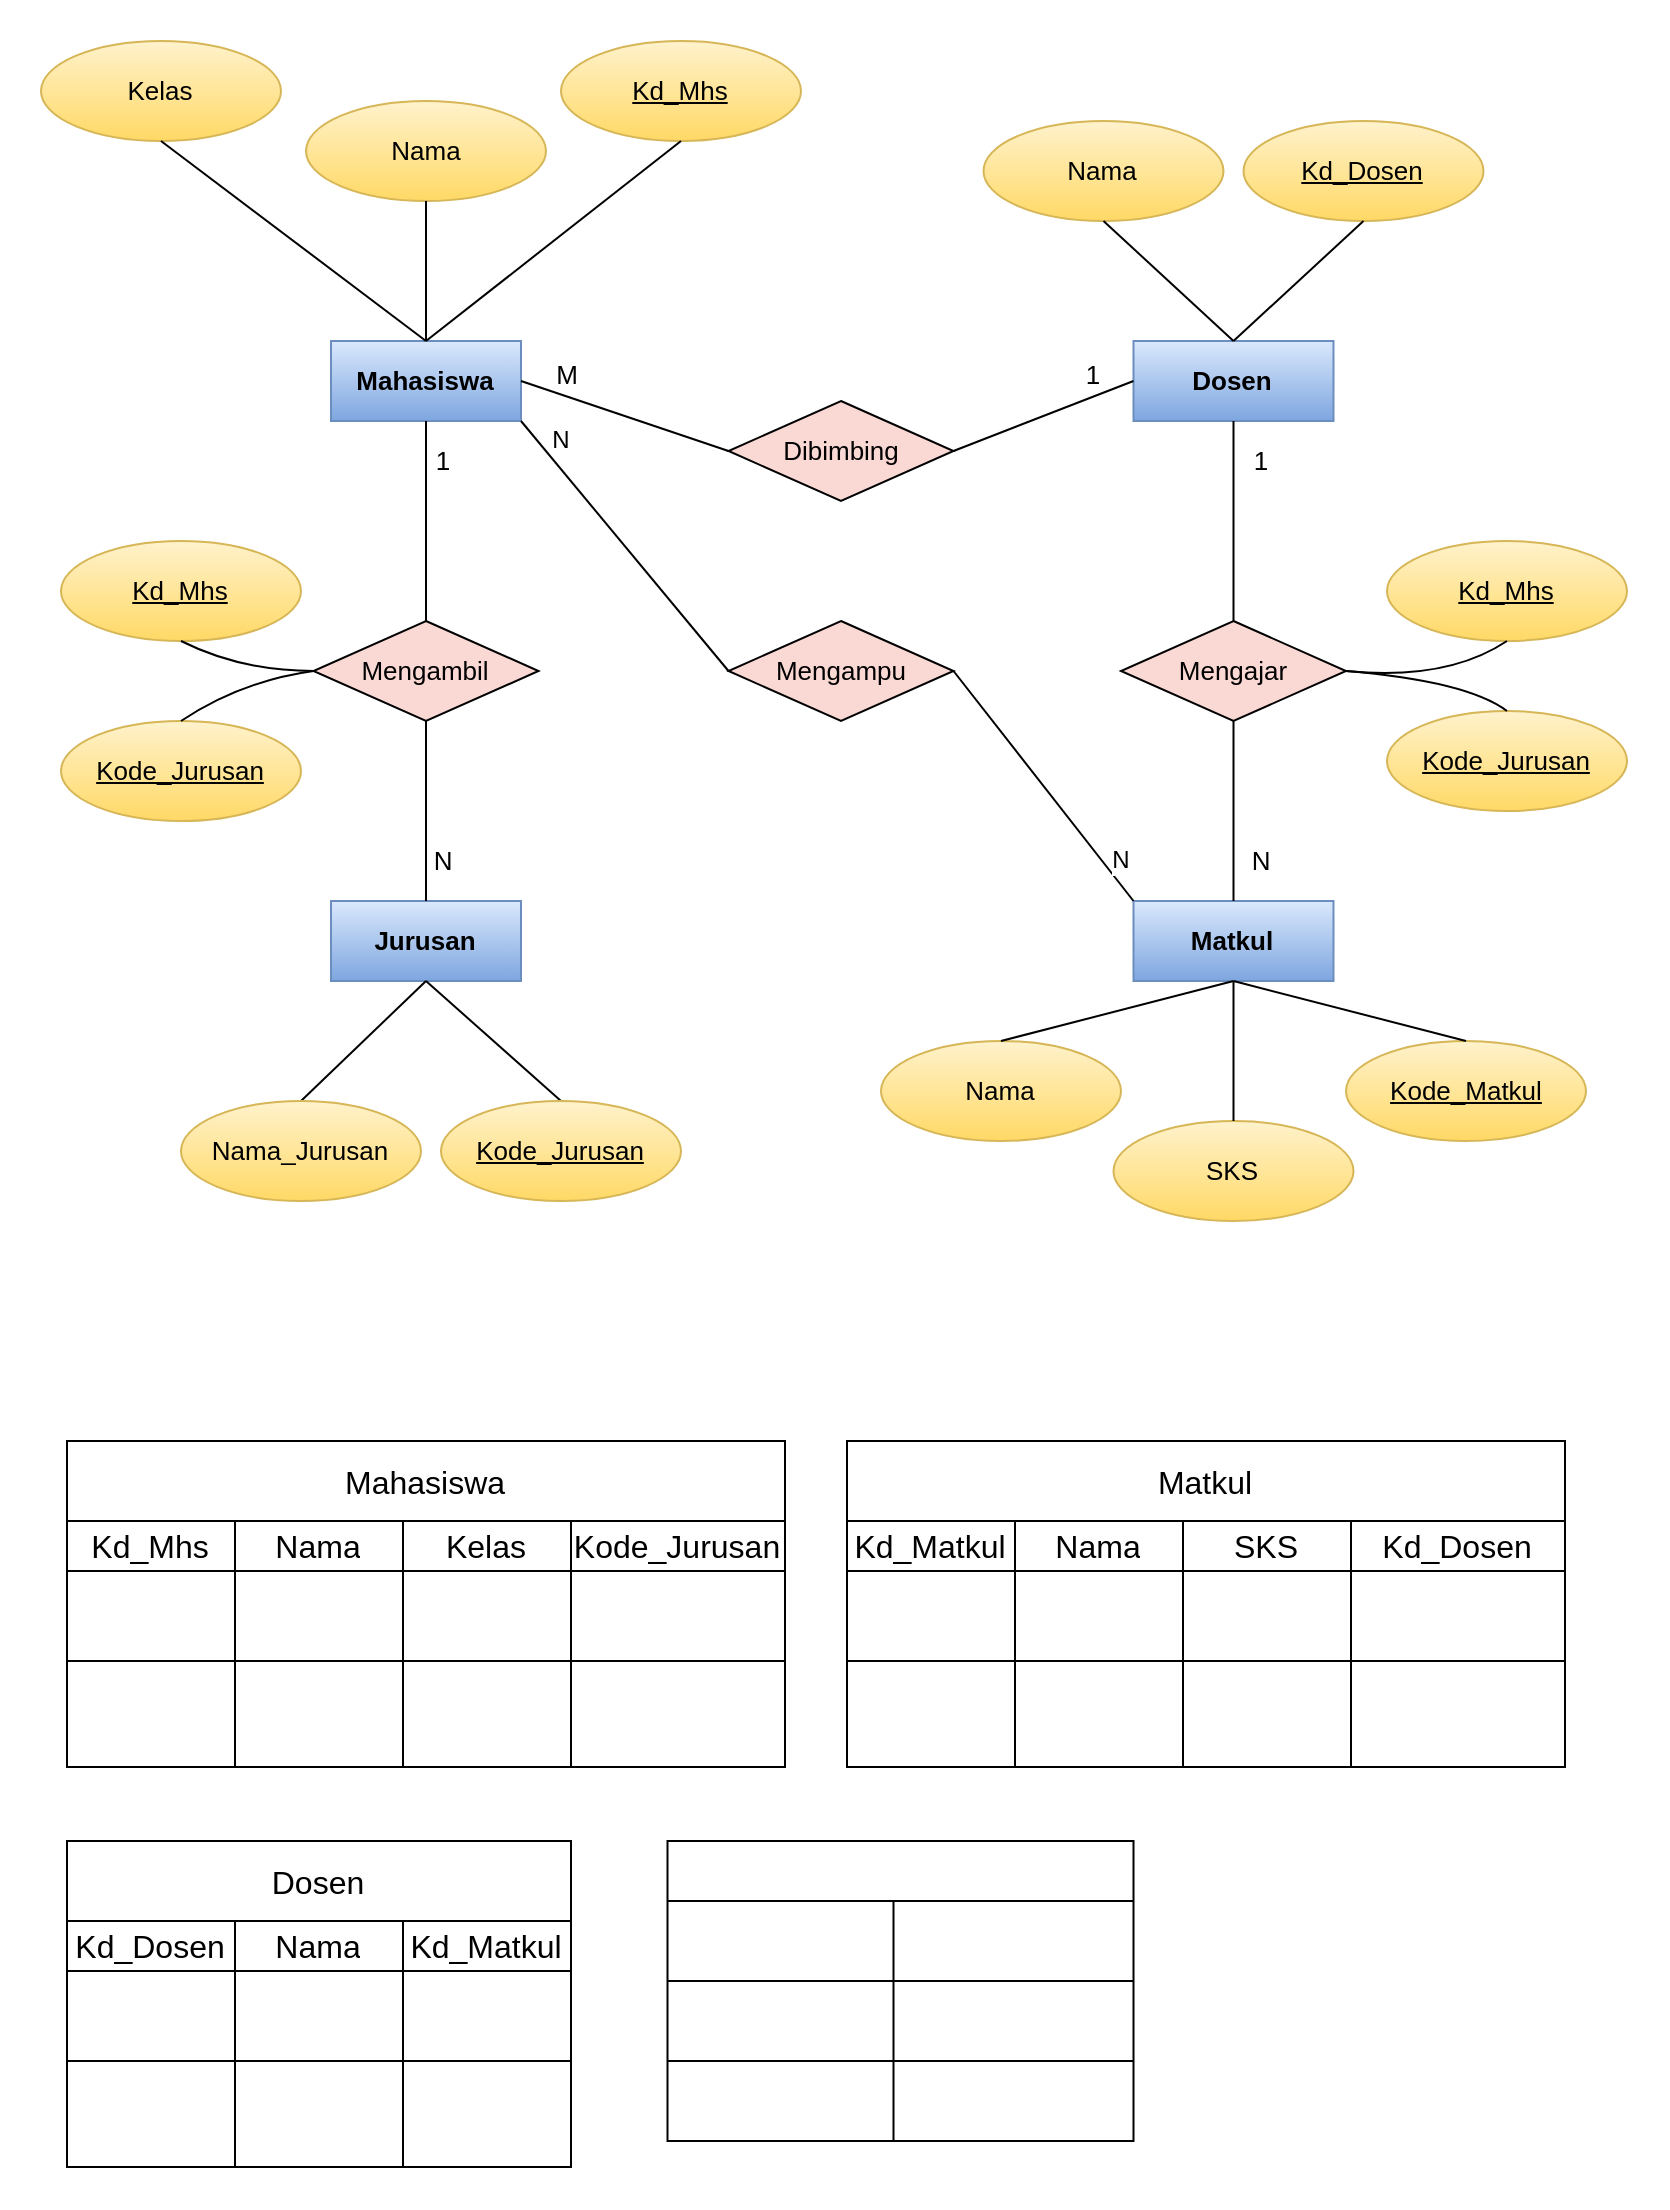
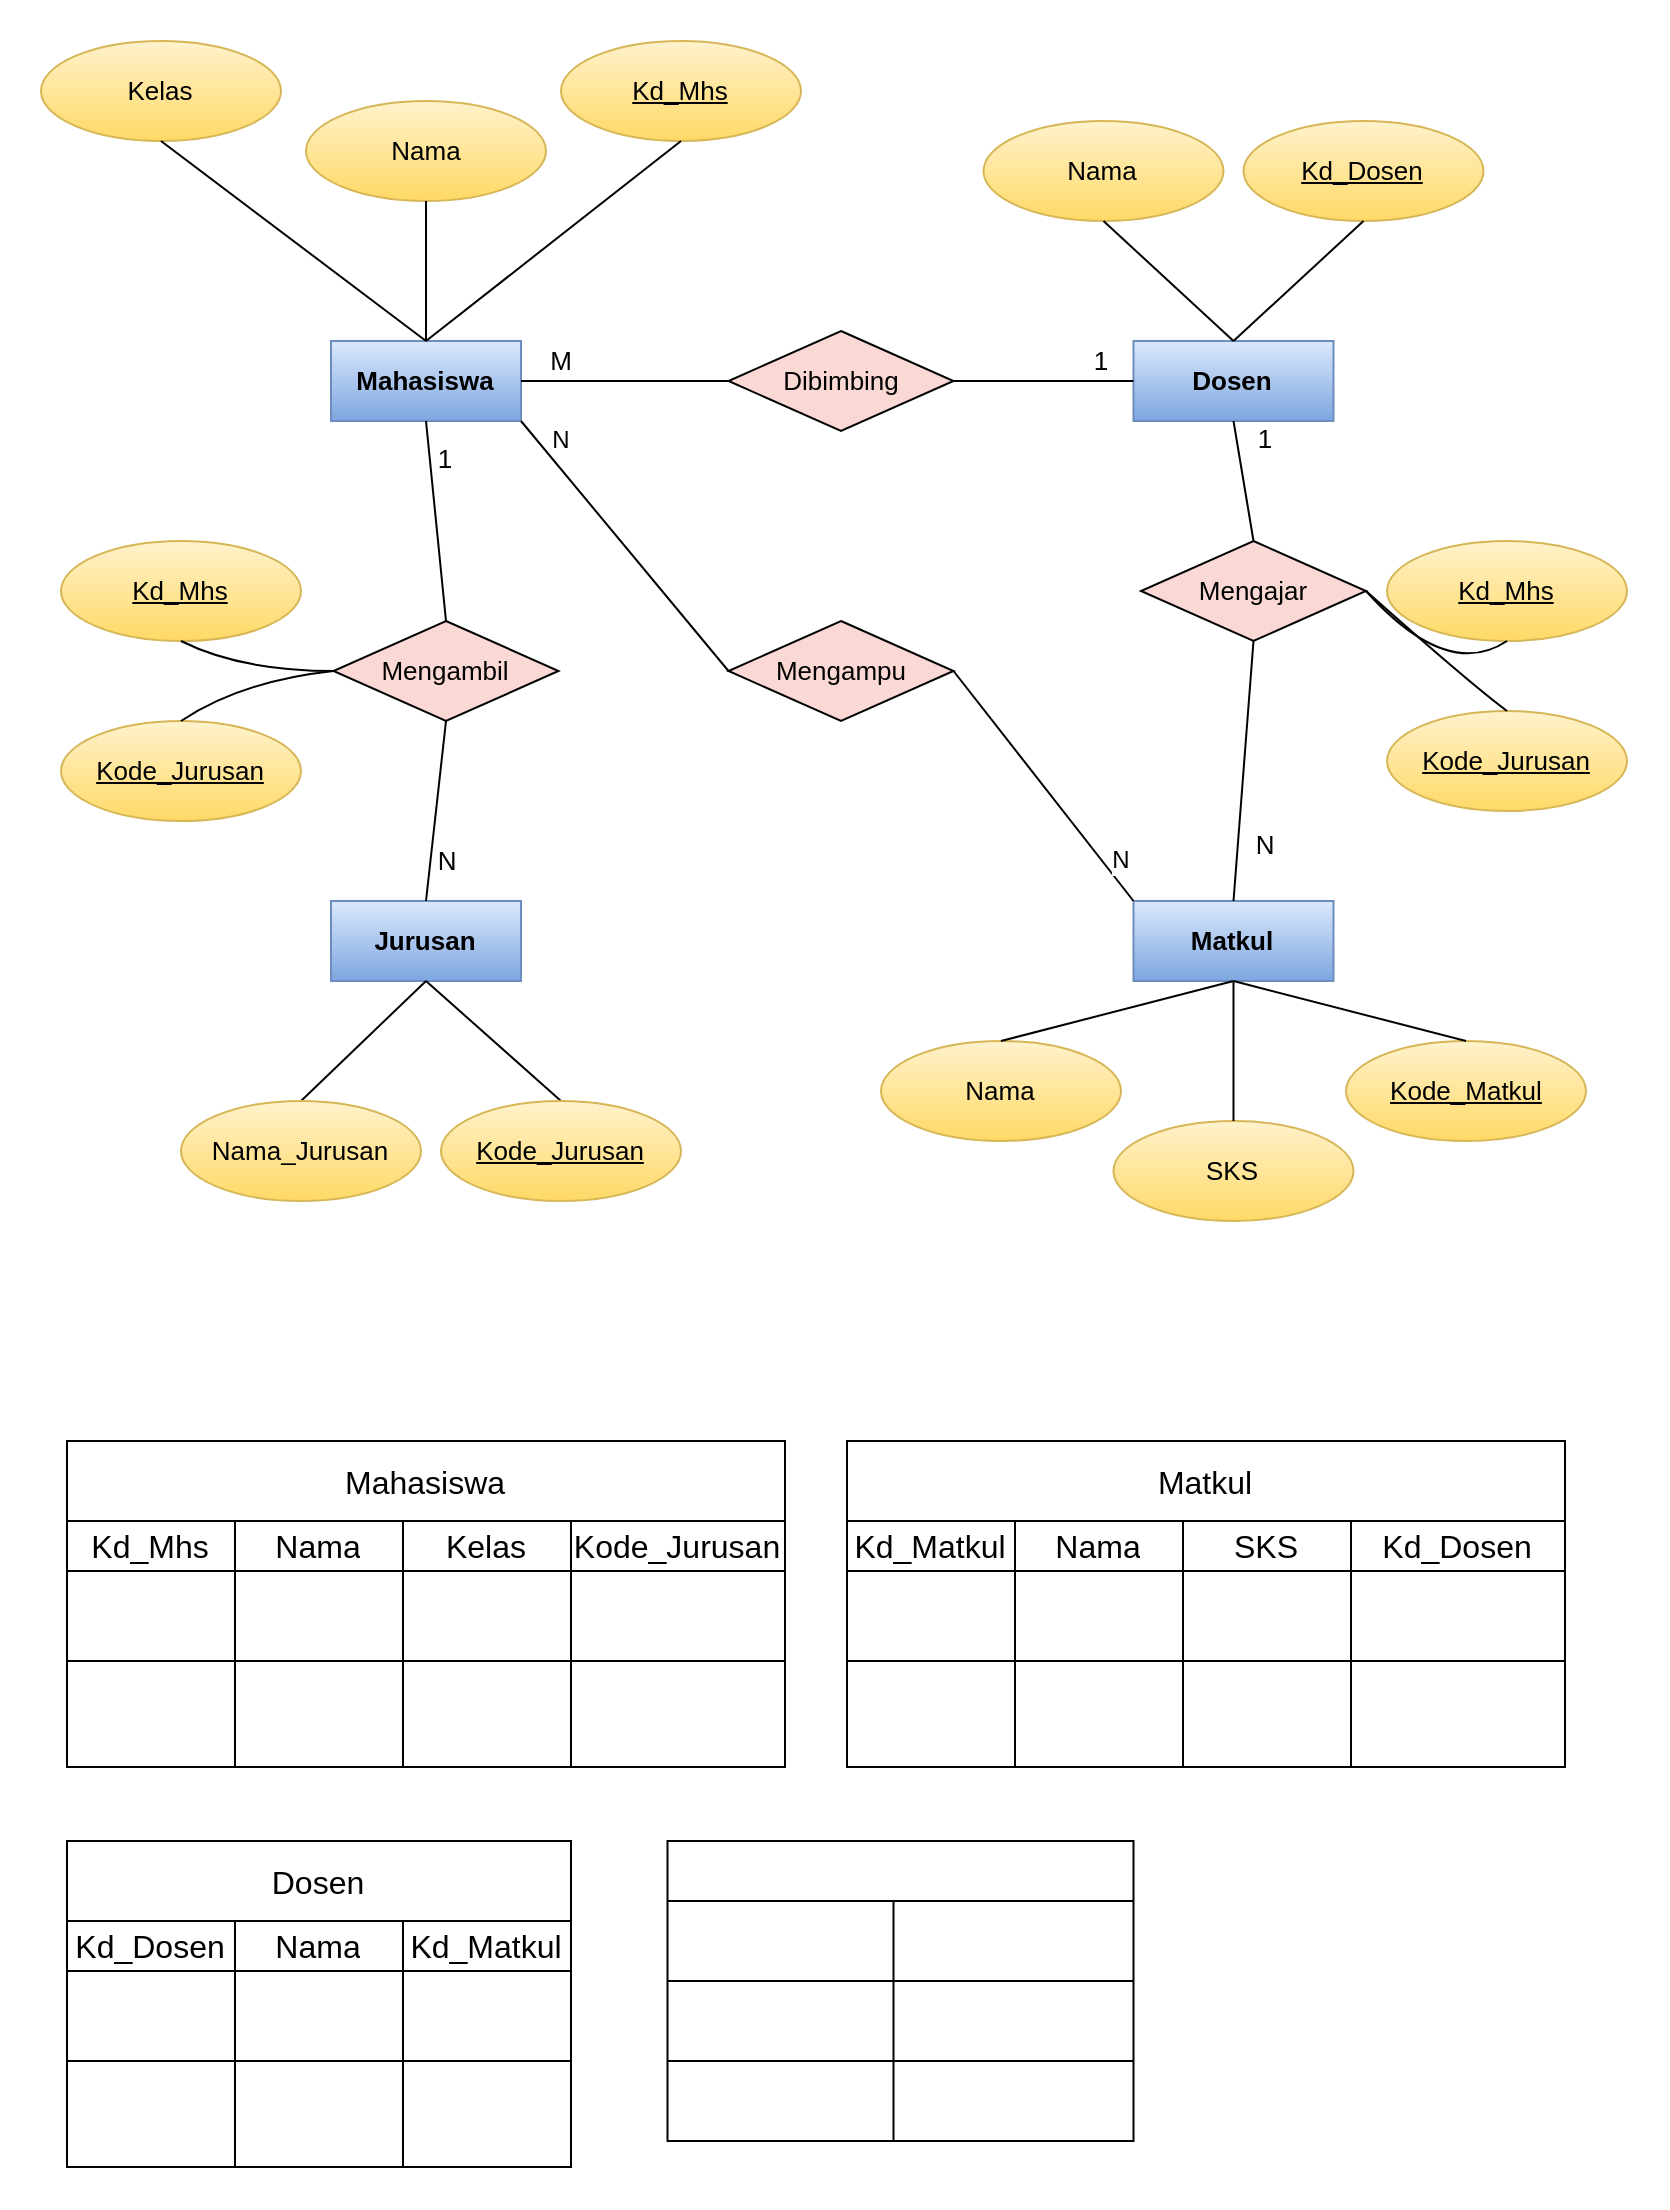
(841, 451) -> (841, 381)
(426, 671) -> (446, 671)
(1234, 671) -> (1254, 591)
